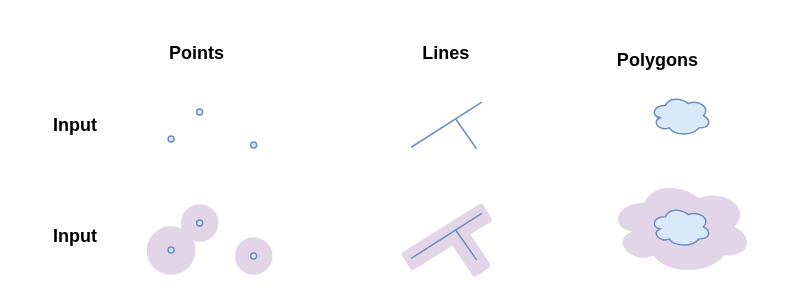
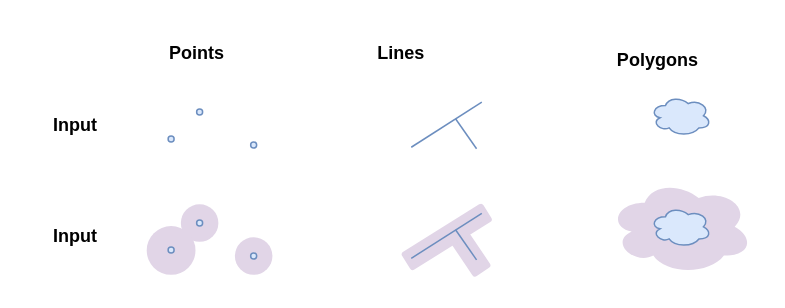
(446, 53) -> (401, 53)
